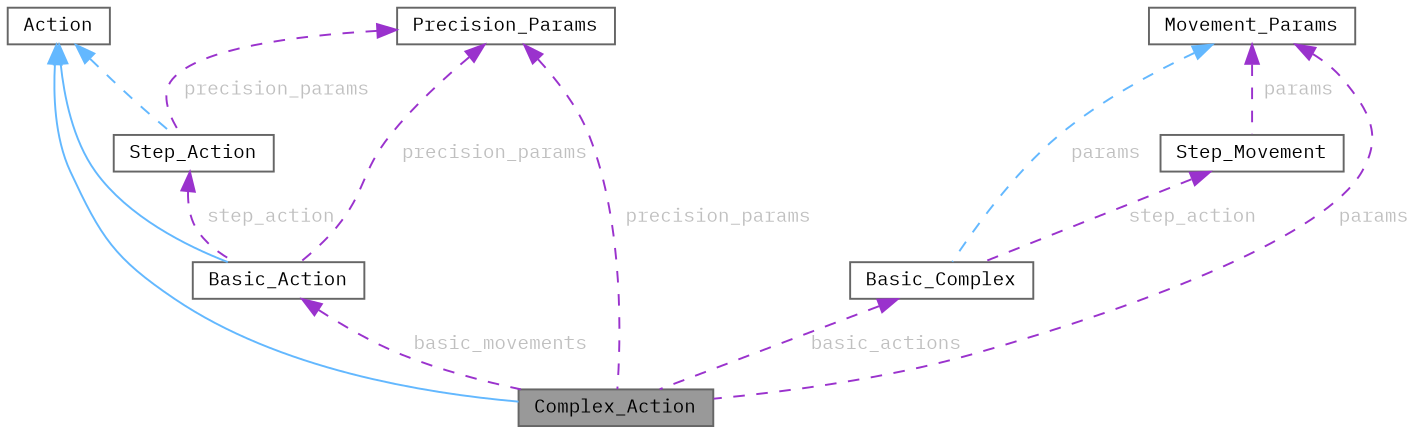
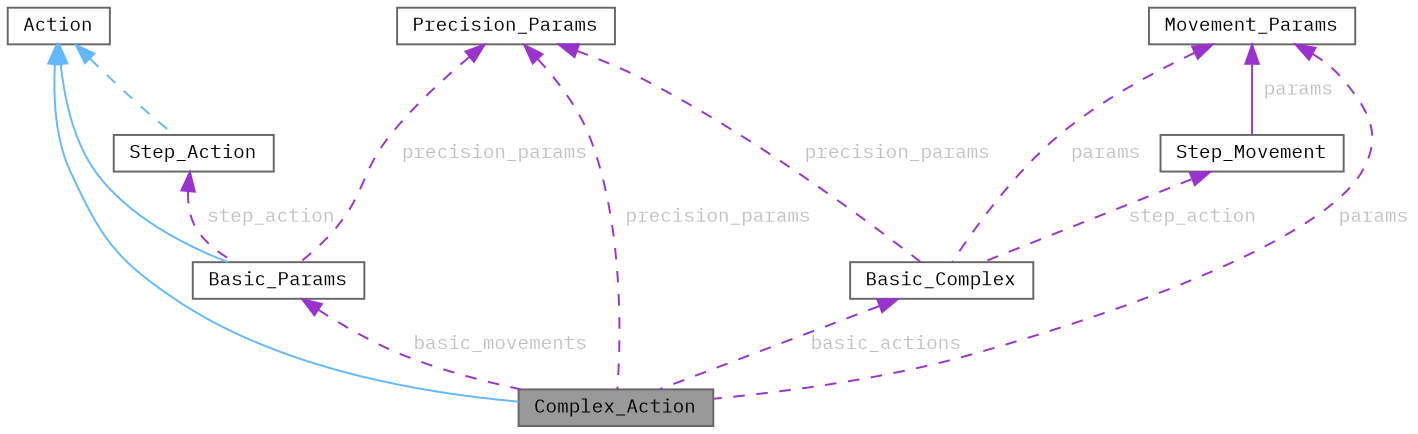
(242, 48) -> (755, 145)
(1252, 99) -> (1252, 99)
(1056, 138) -> (1056, 138)
(279, 280) -> (279, 280)
